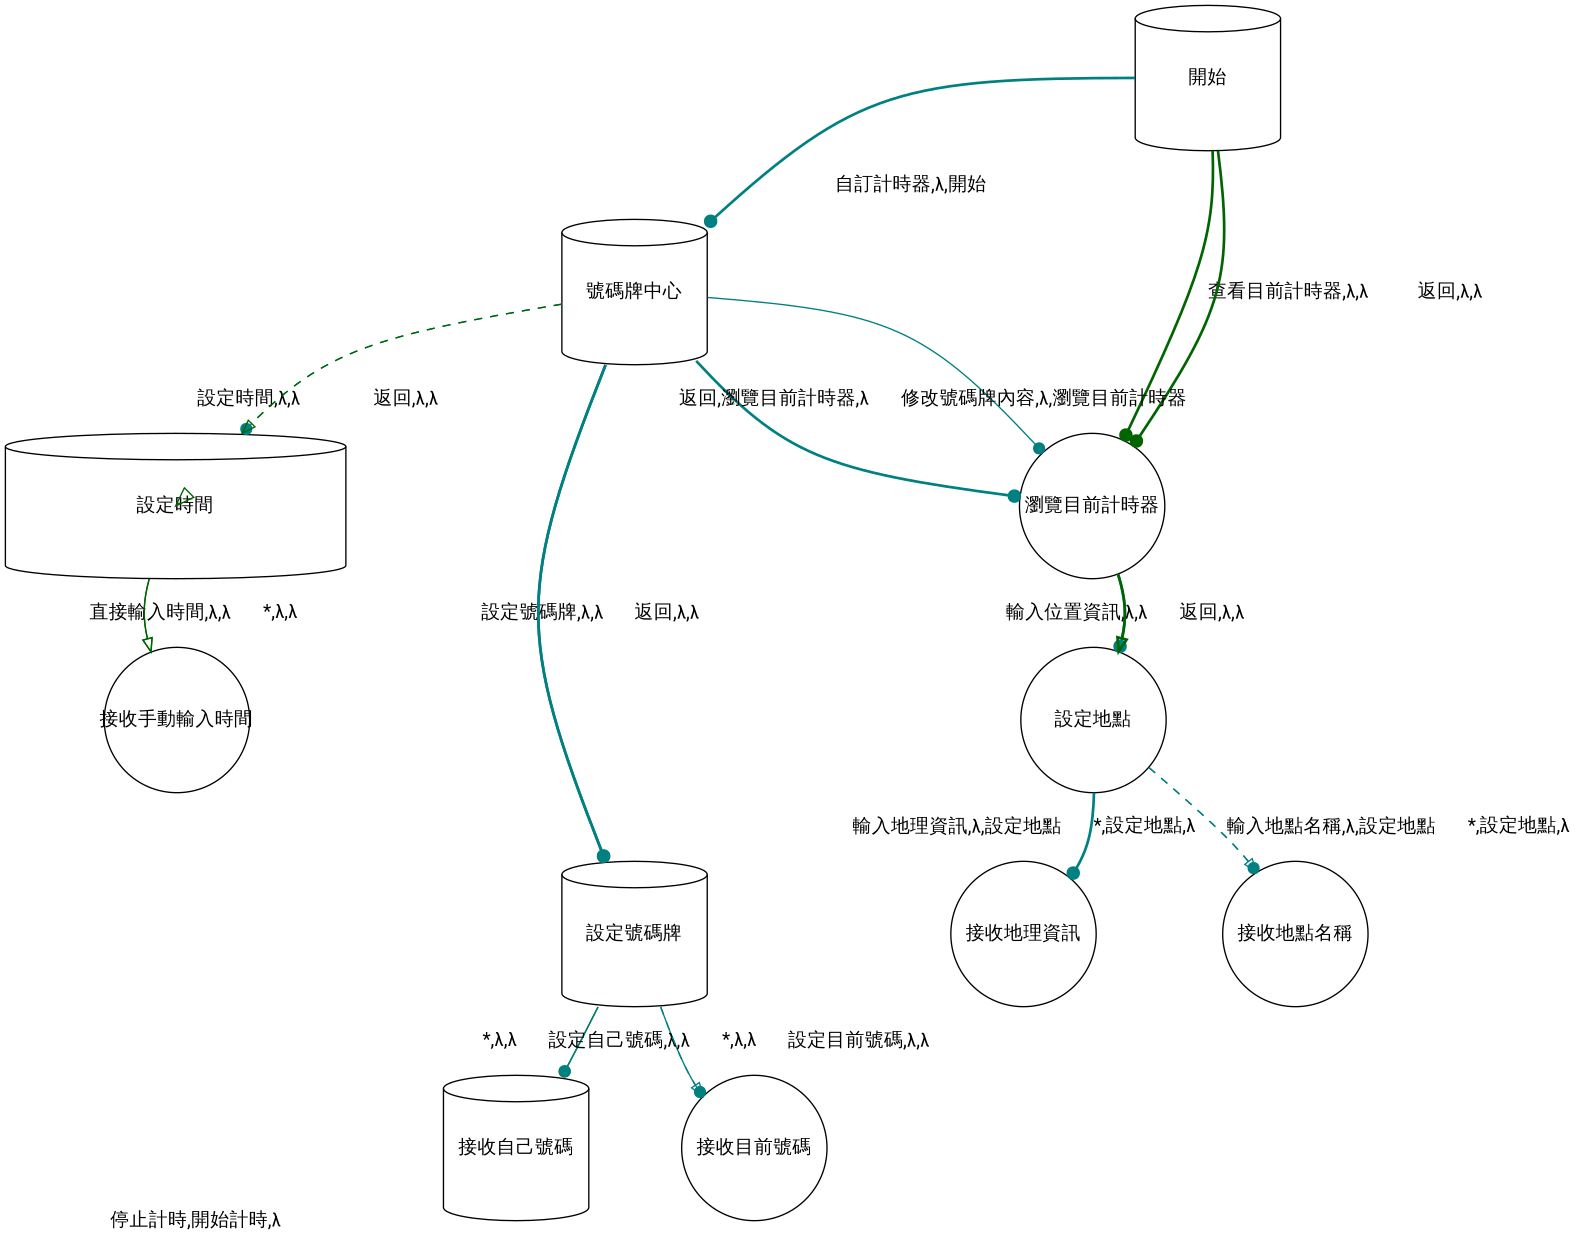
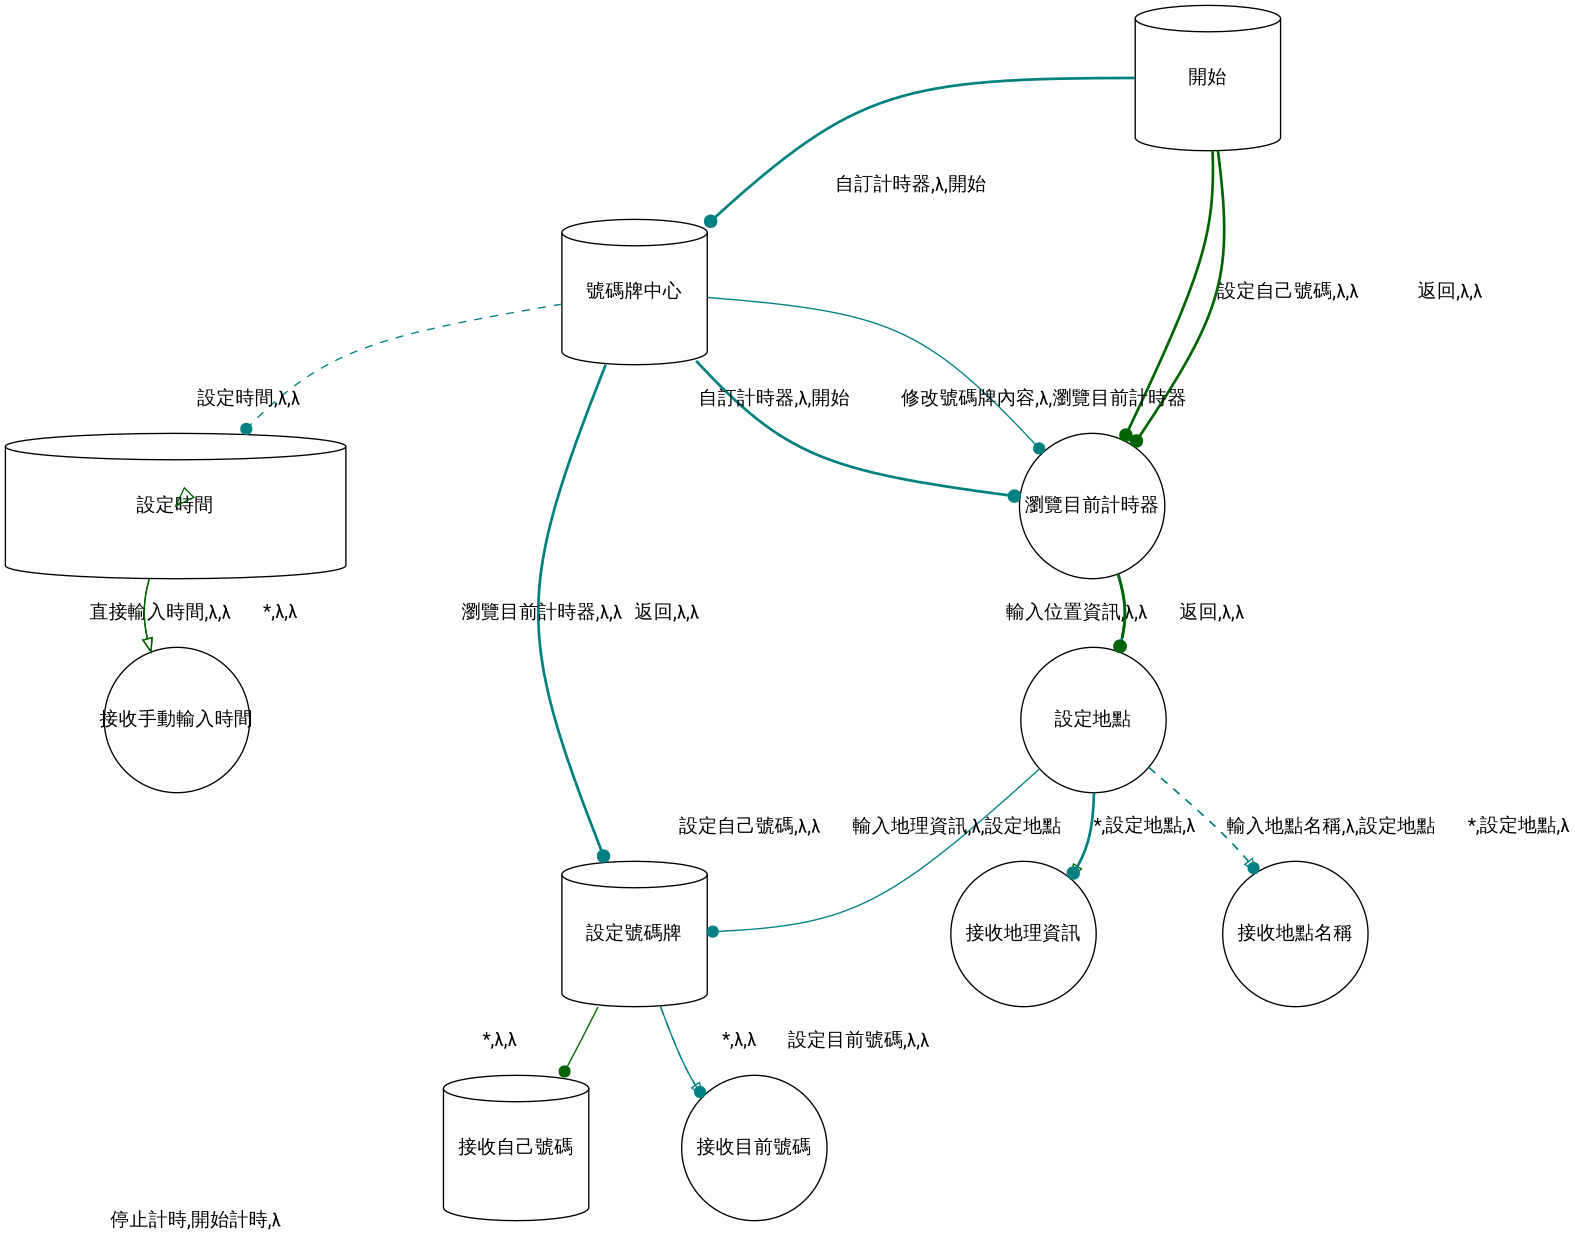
(1289, 292) -> (1289, 292)
(396, 338) -> none
(775, 399) -> (775, 399)
(1125, 606) -> (1125, 606)
(539, 607) -> (539, 607)
(542, 613) -> (542, 613)
(1090, 832) -> (1090, 832)
(583, 1037) -> (895, 885)
